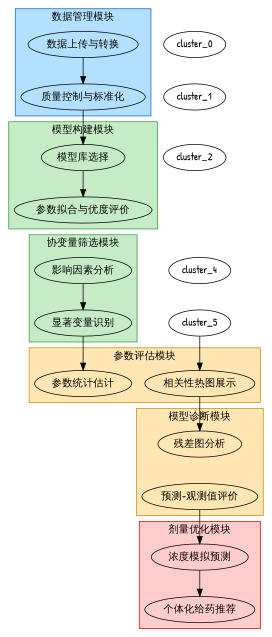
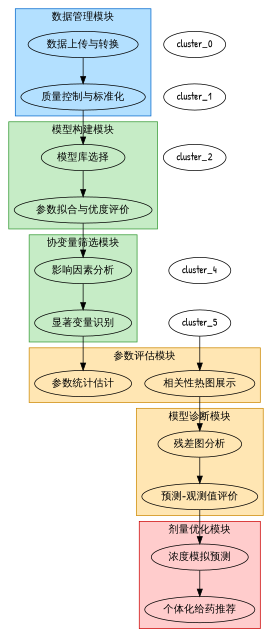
none -> (83, 239)
none -> (200, 467)
